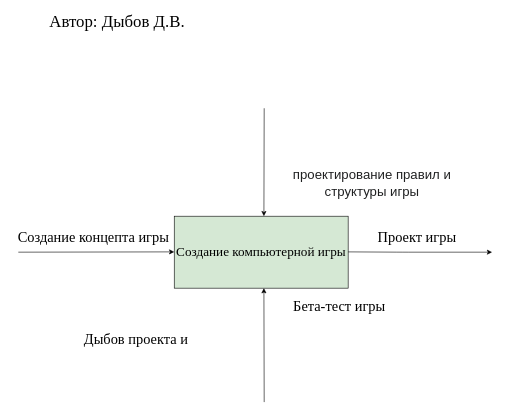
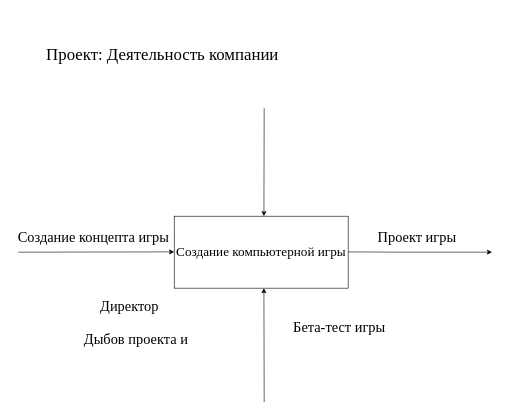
(117, 21) -> none
none -> (162, 54)
(372, 183) -> none
(261, 252) -> (261, 252)
none -> (129, 306)
(339, 306) -> (339, 327)
